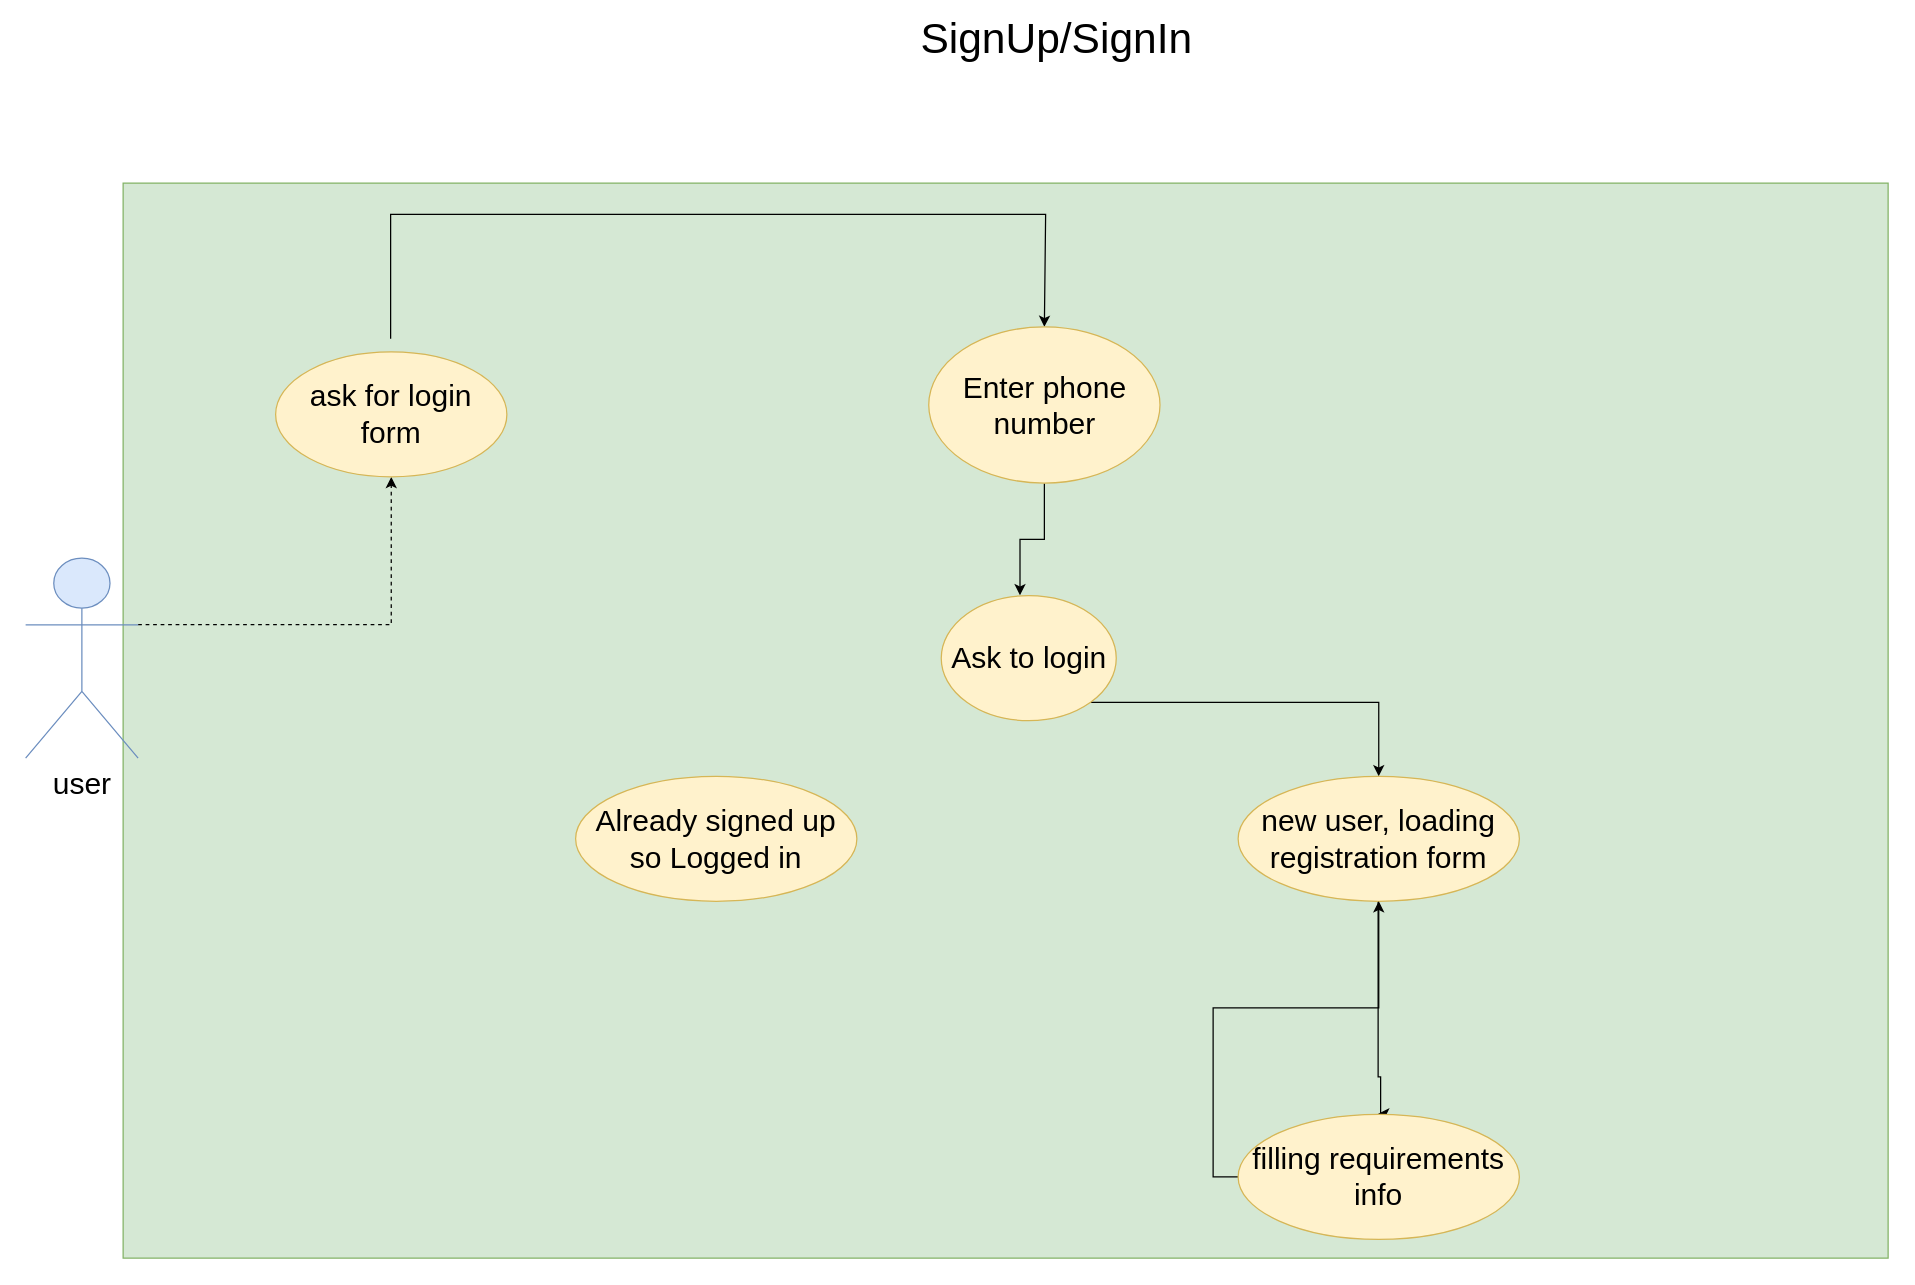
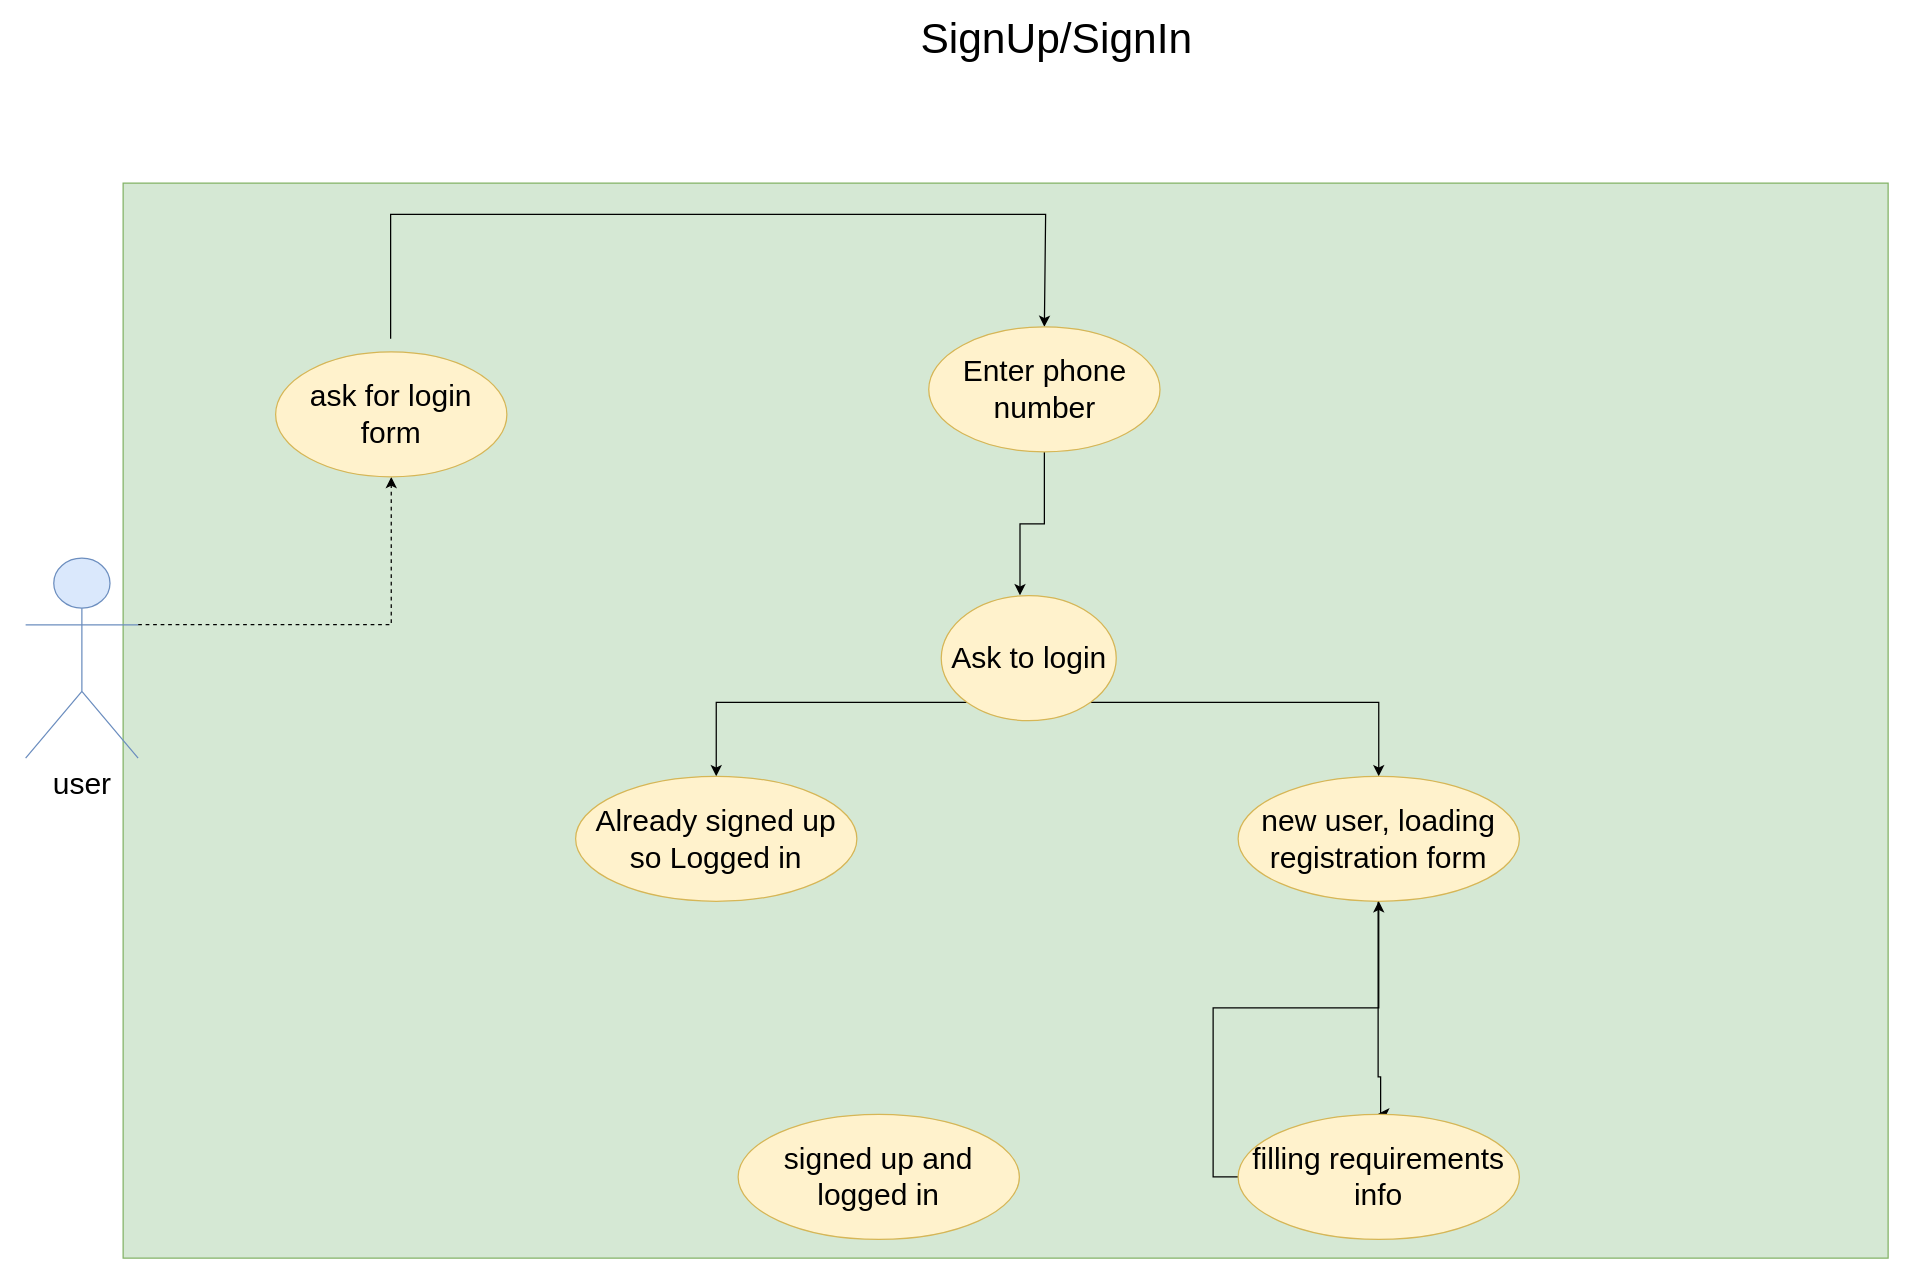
(1044, 405) -> (1044, 389)
none -> (809, 702)
none -> (879, 1177)
